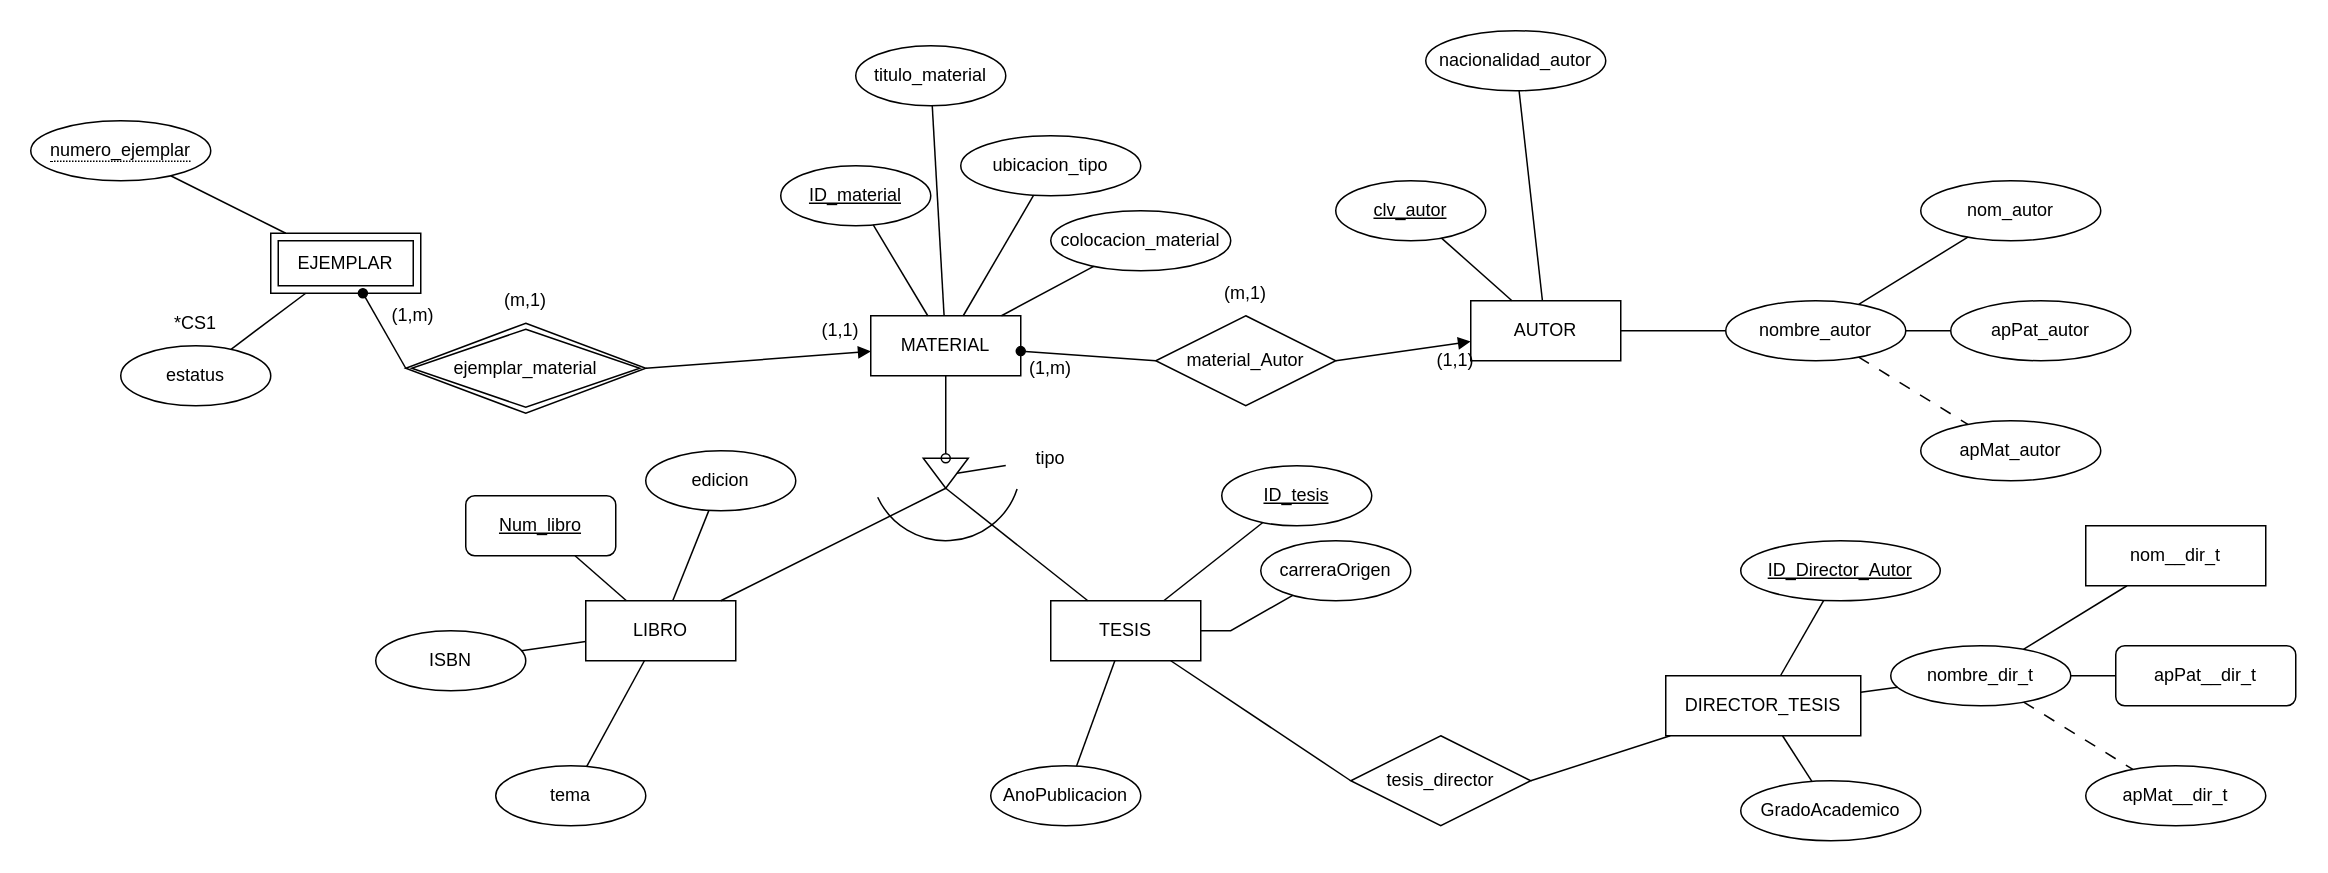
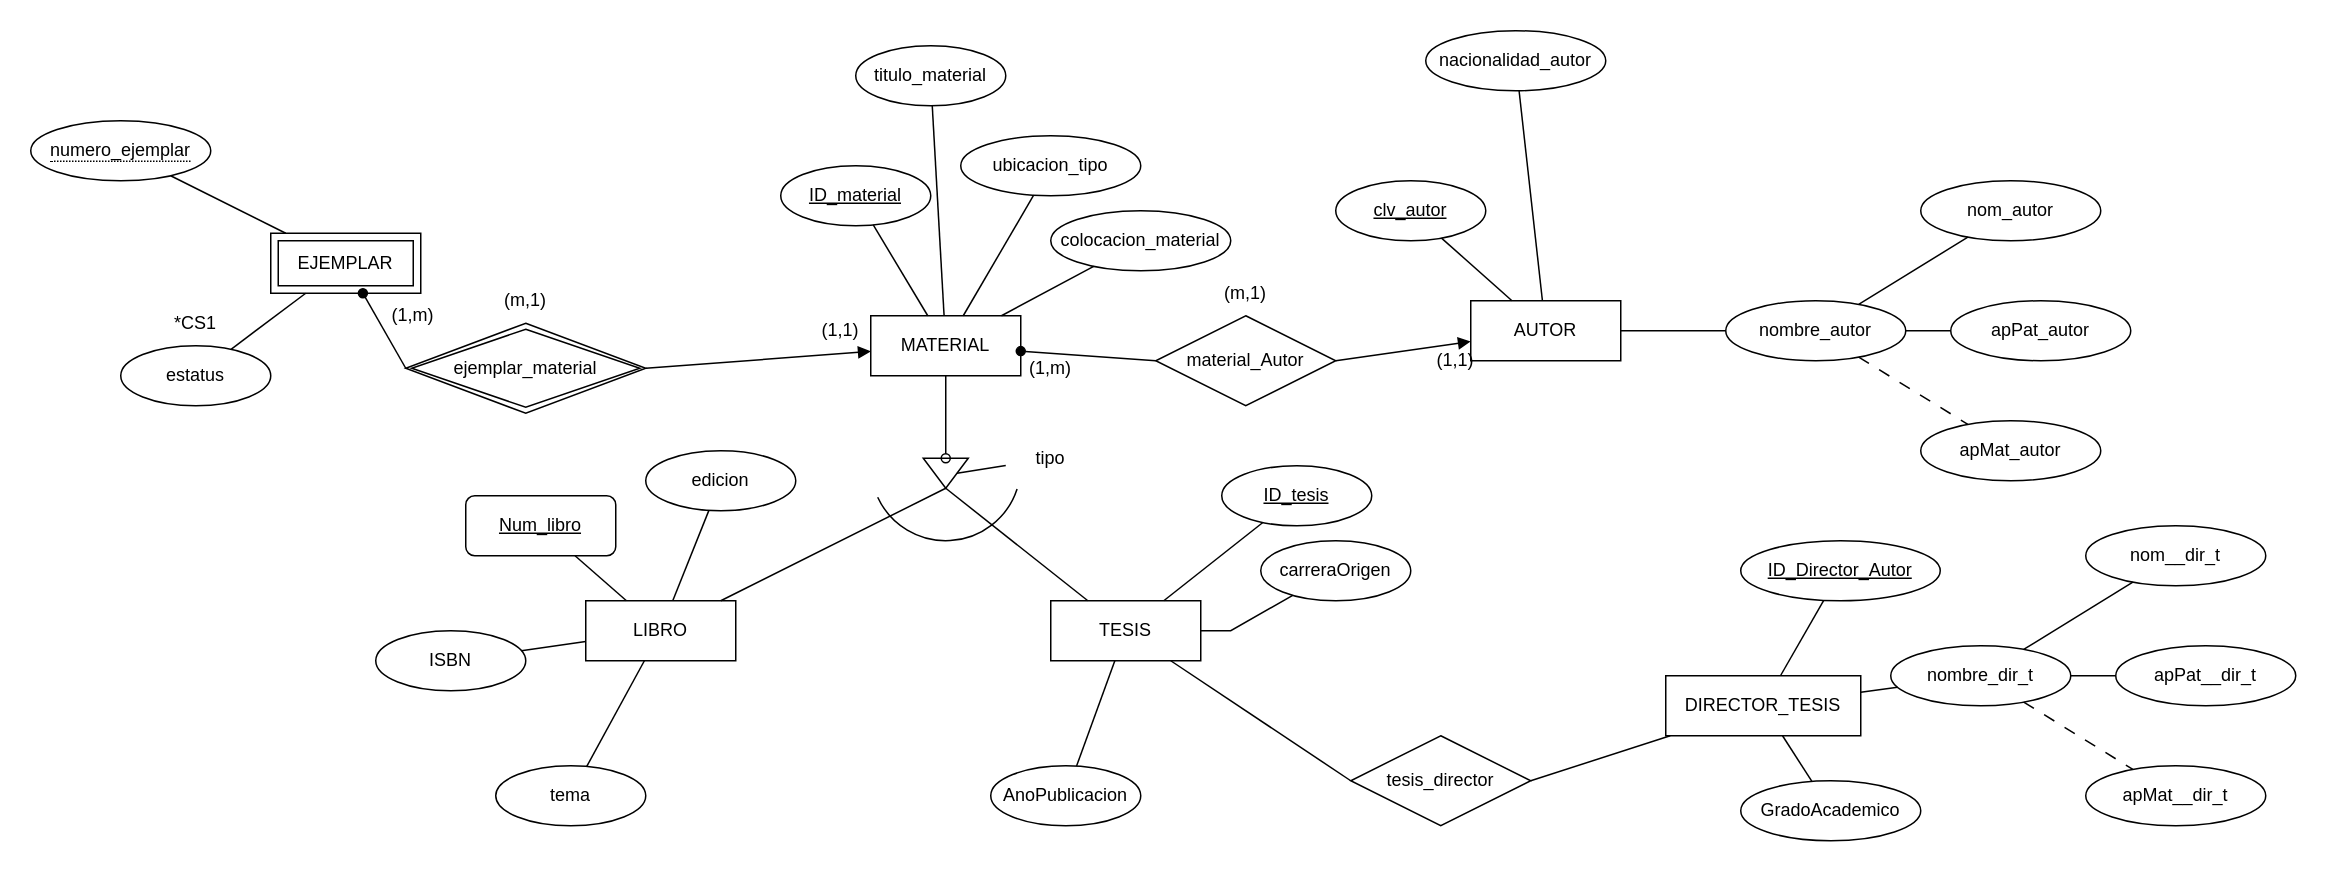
(2176, 556) -> (2176, 556)
(2206, 676) -> (2206, 676)
